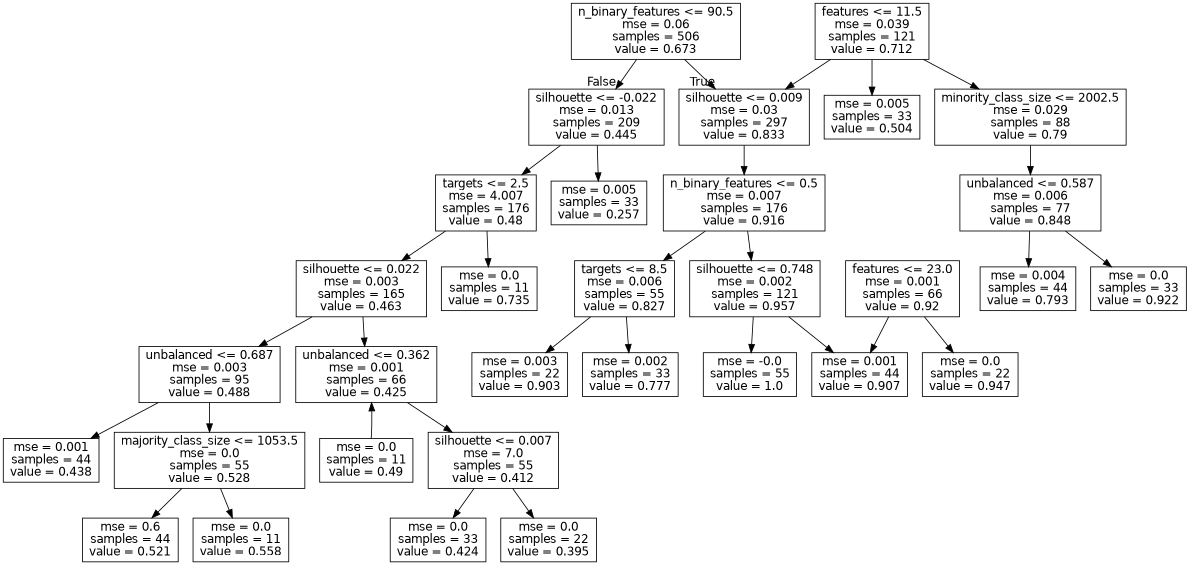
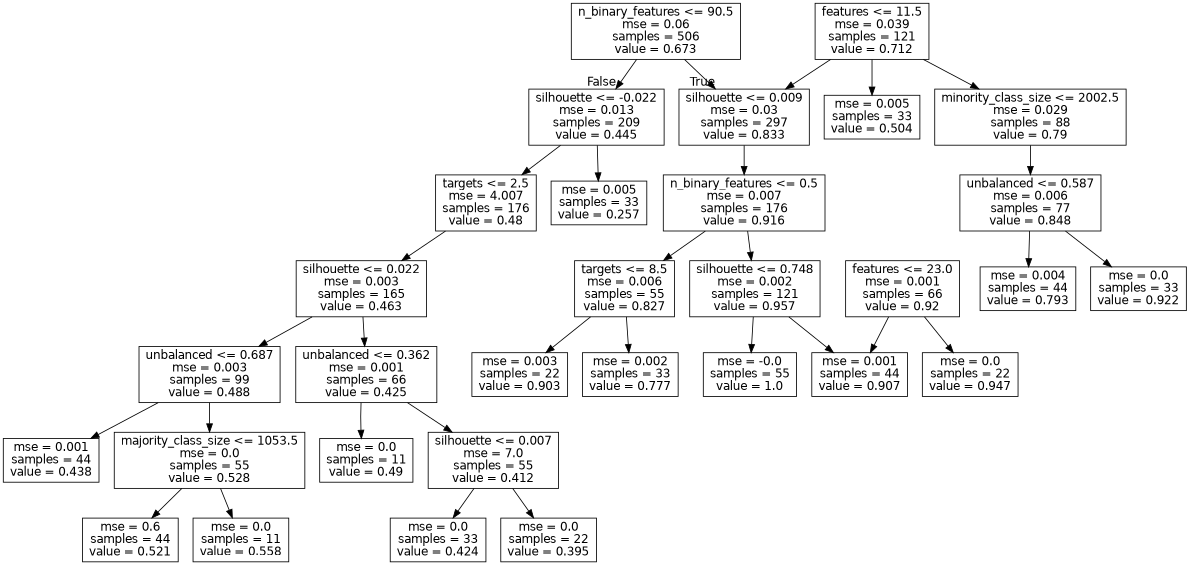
(489, 289) -> none
(210, 375) -> (210, 375)
(372, 425) -> (361, 416)
